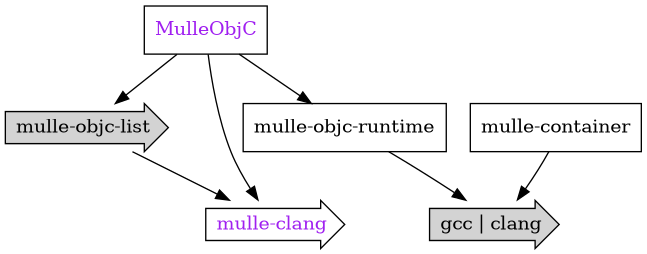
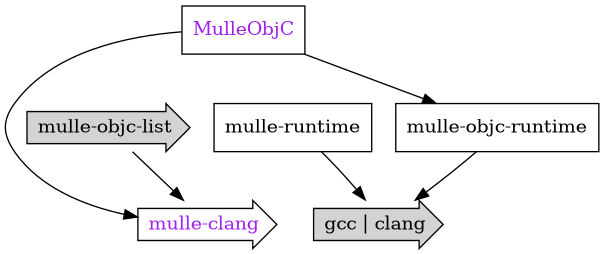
(151, 75) -> none
(556, 128) -> (293, 128)
